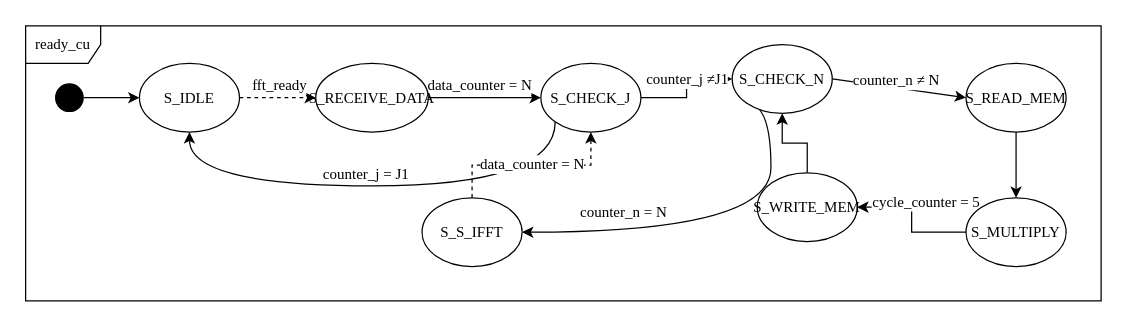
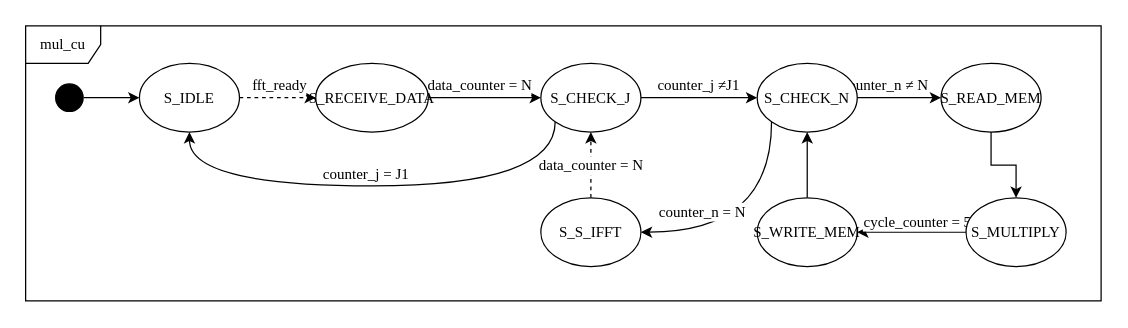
(63, 44) -> (63, 44)
(782, 79) -> (807, 98)
(1016, 98) -> (991, 98)
(807, 207) -> (807, 232)
(472, 232) -> (591, 232)
